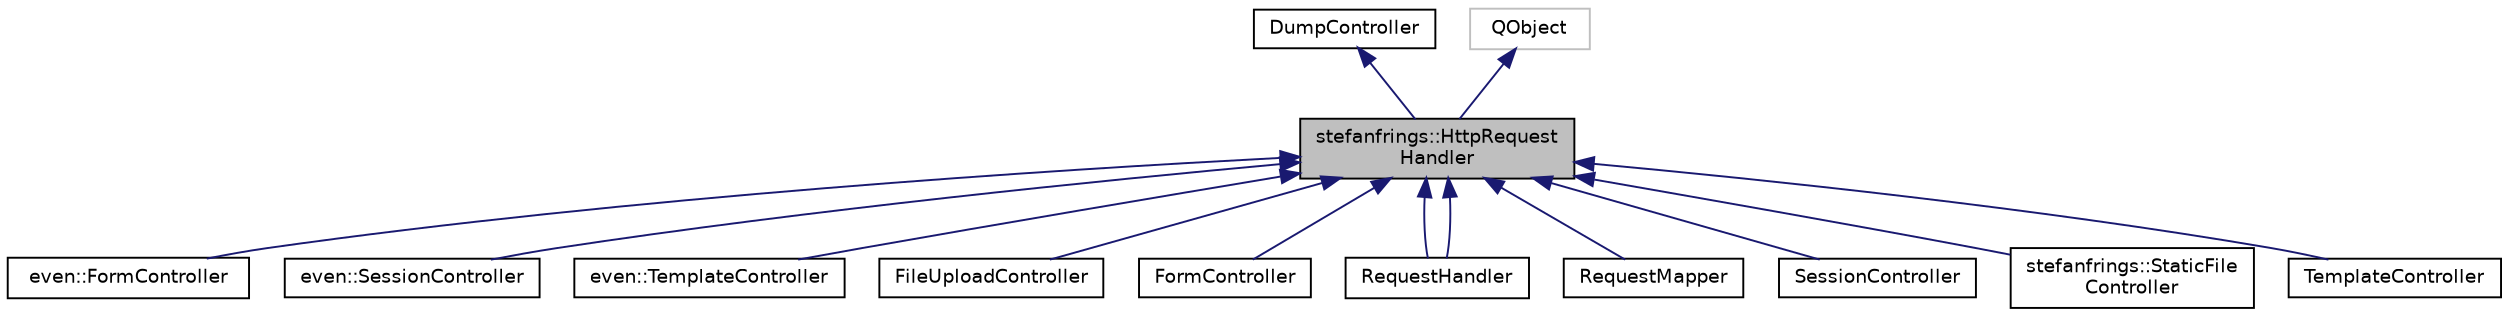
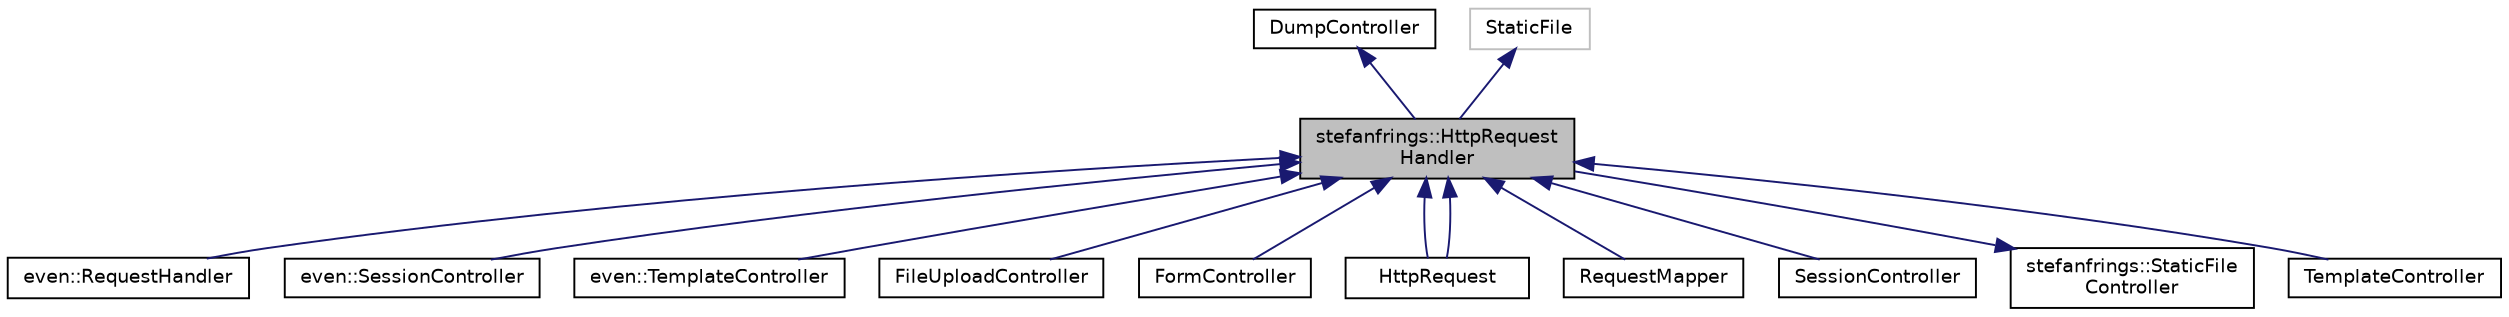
(1530, 29) -> (1530, 29)
(1802, 216) -> (1785, 207)
(128, 278) -> (128, 278)
(1437, 278) -> (1437, 278)
